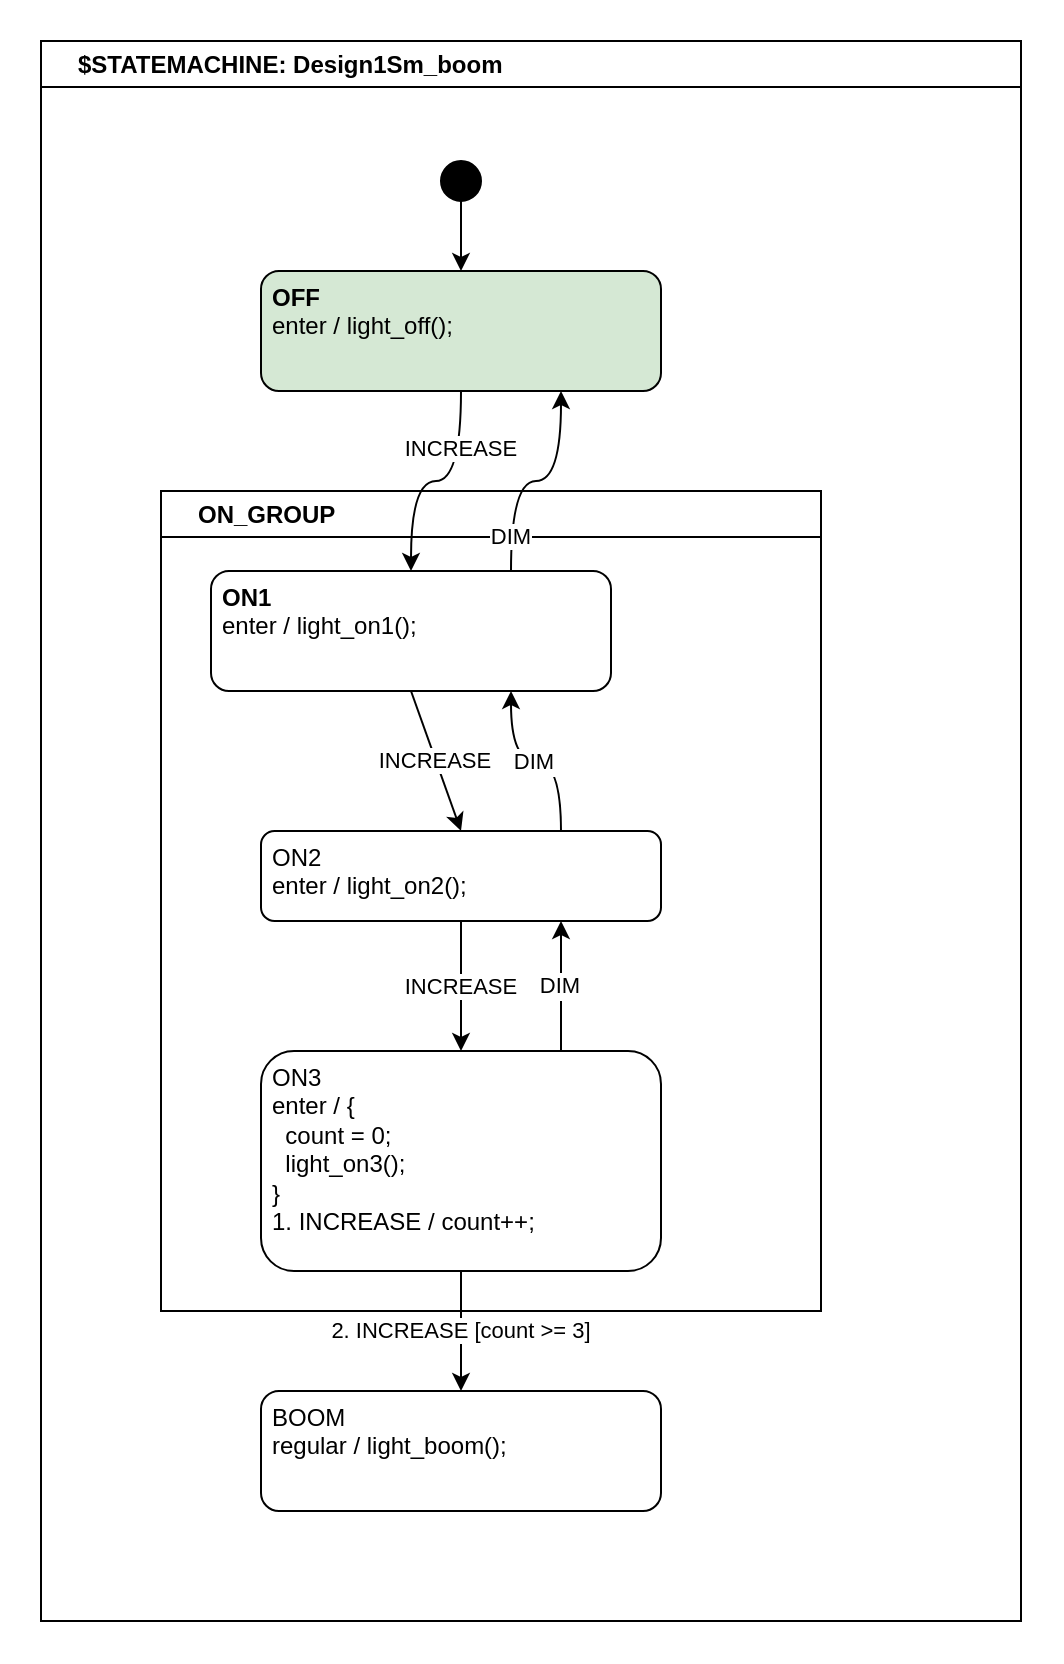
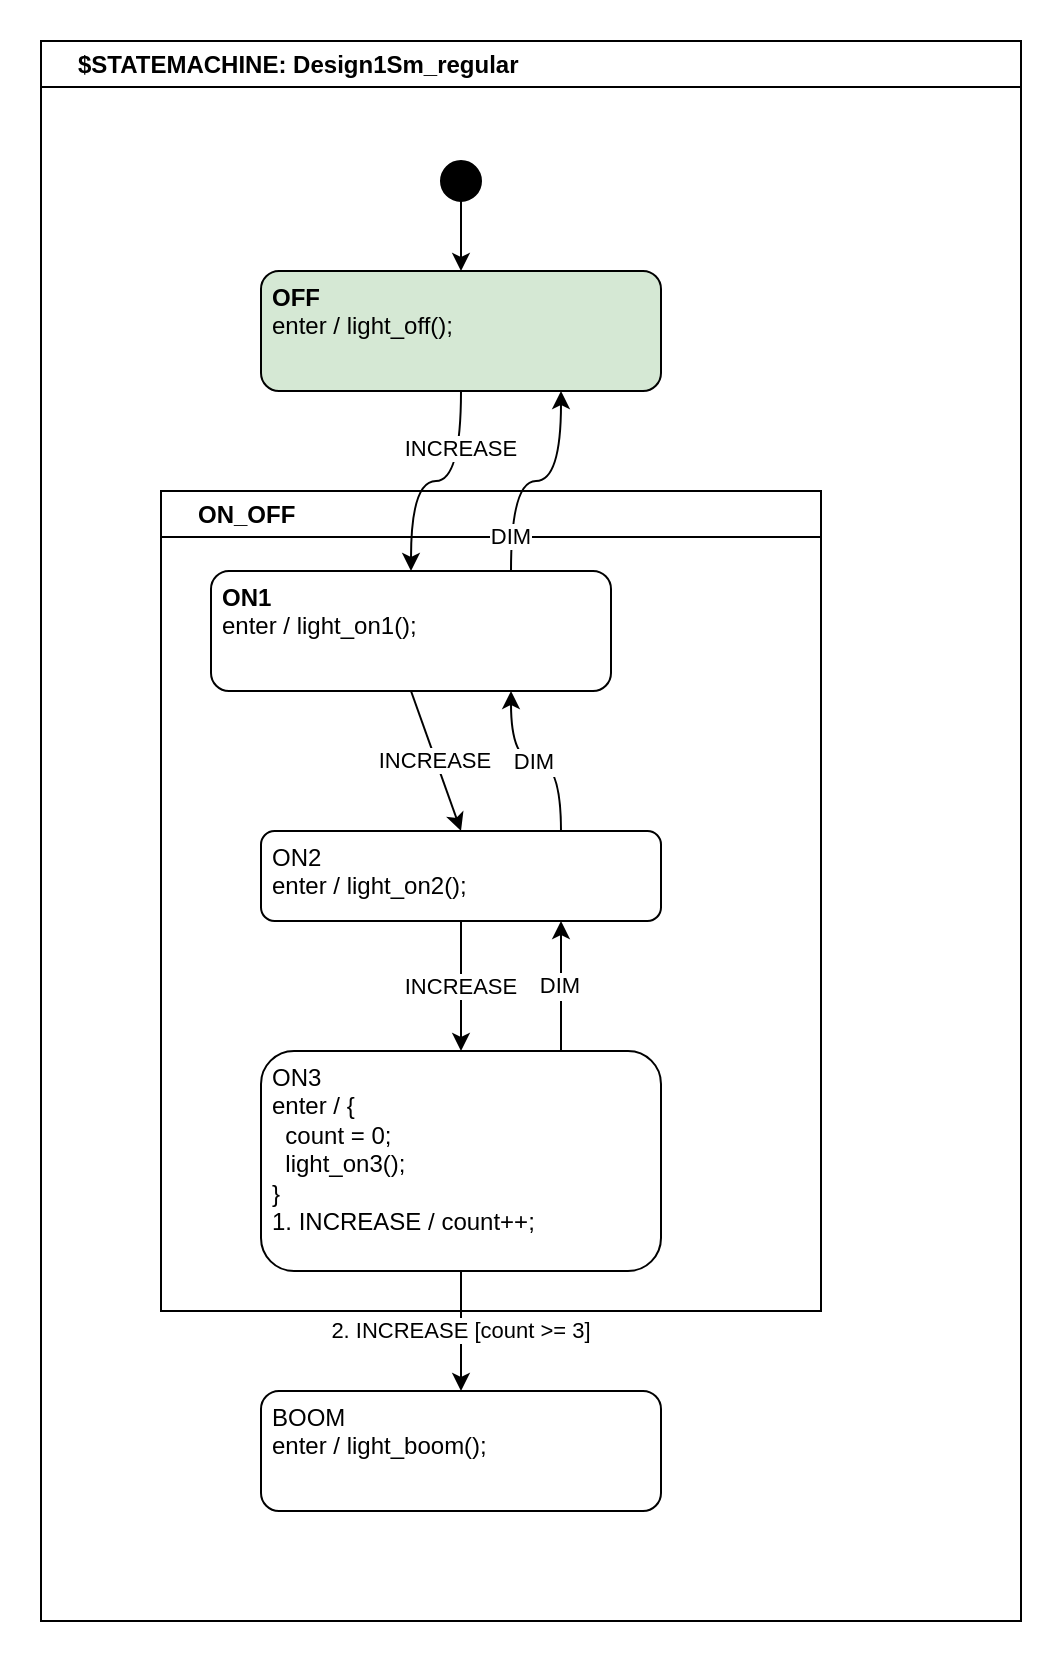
(264, 65) -> (281, 65)
(252, 515) -> (238, 515)
(409, 1434) -> (399, 1434)
